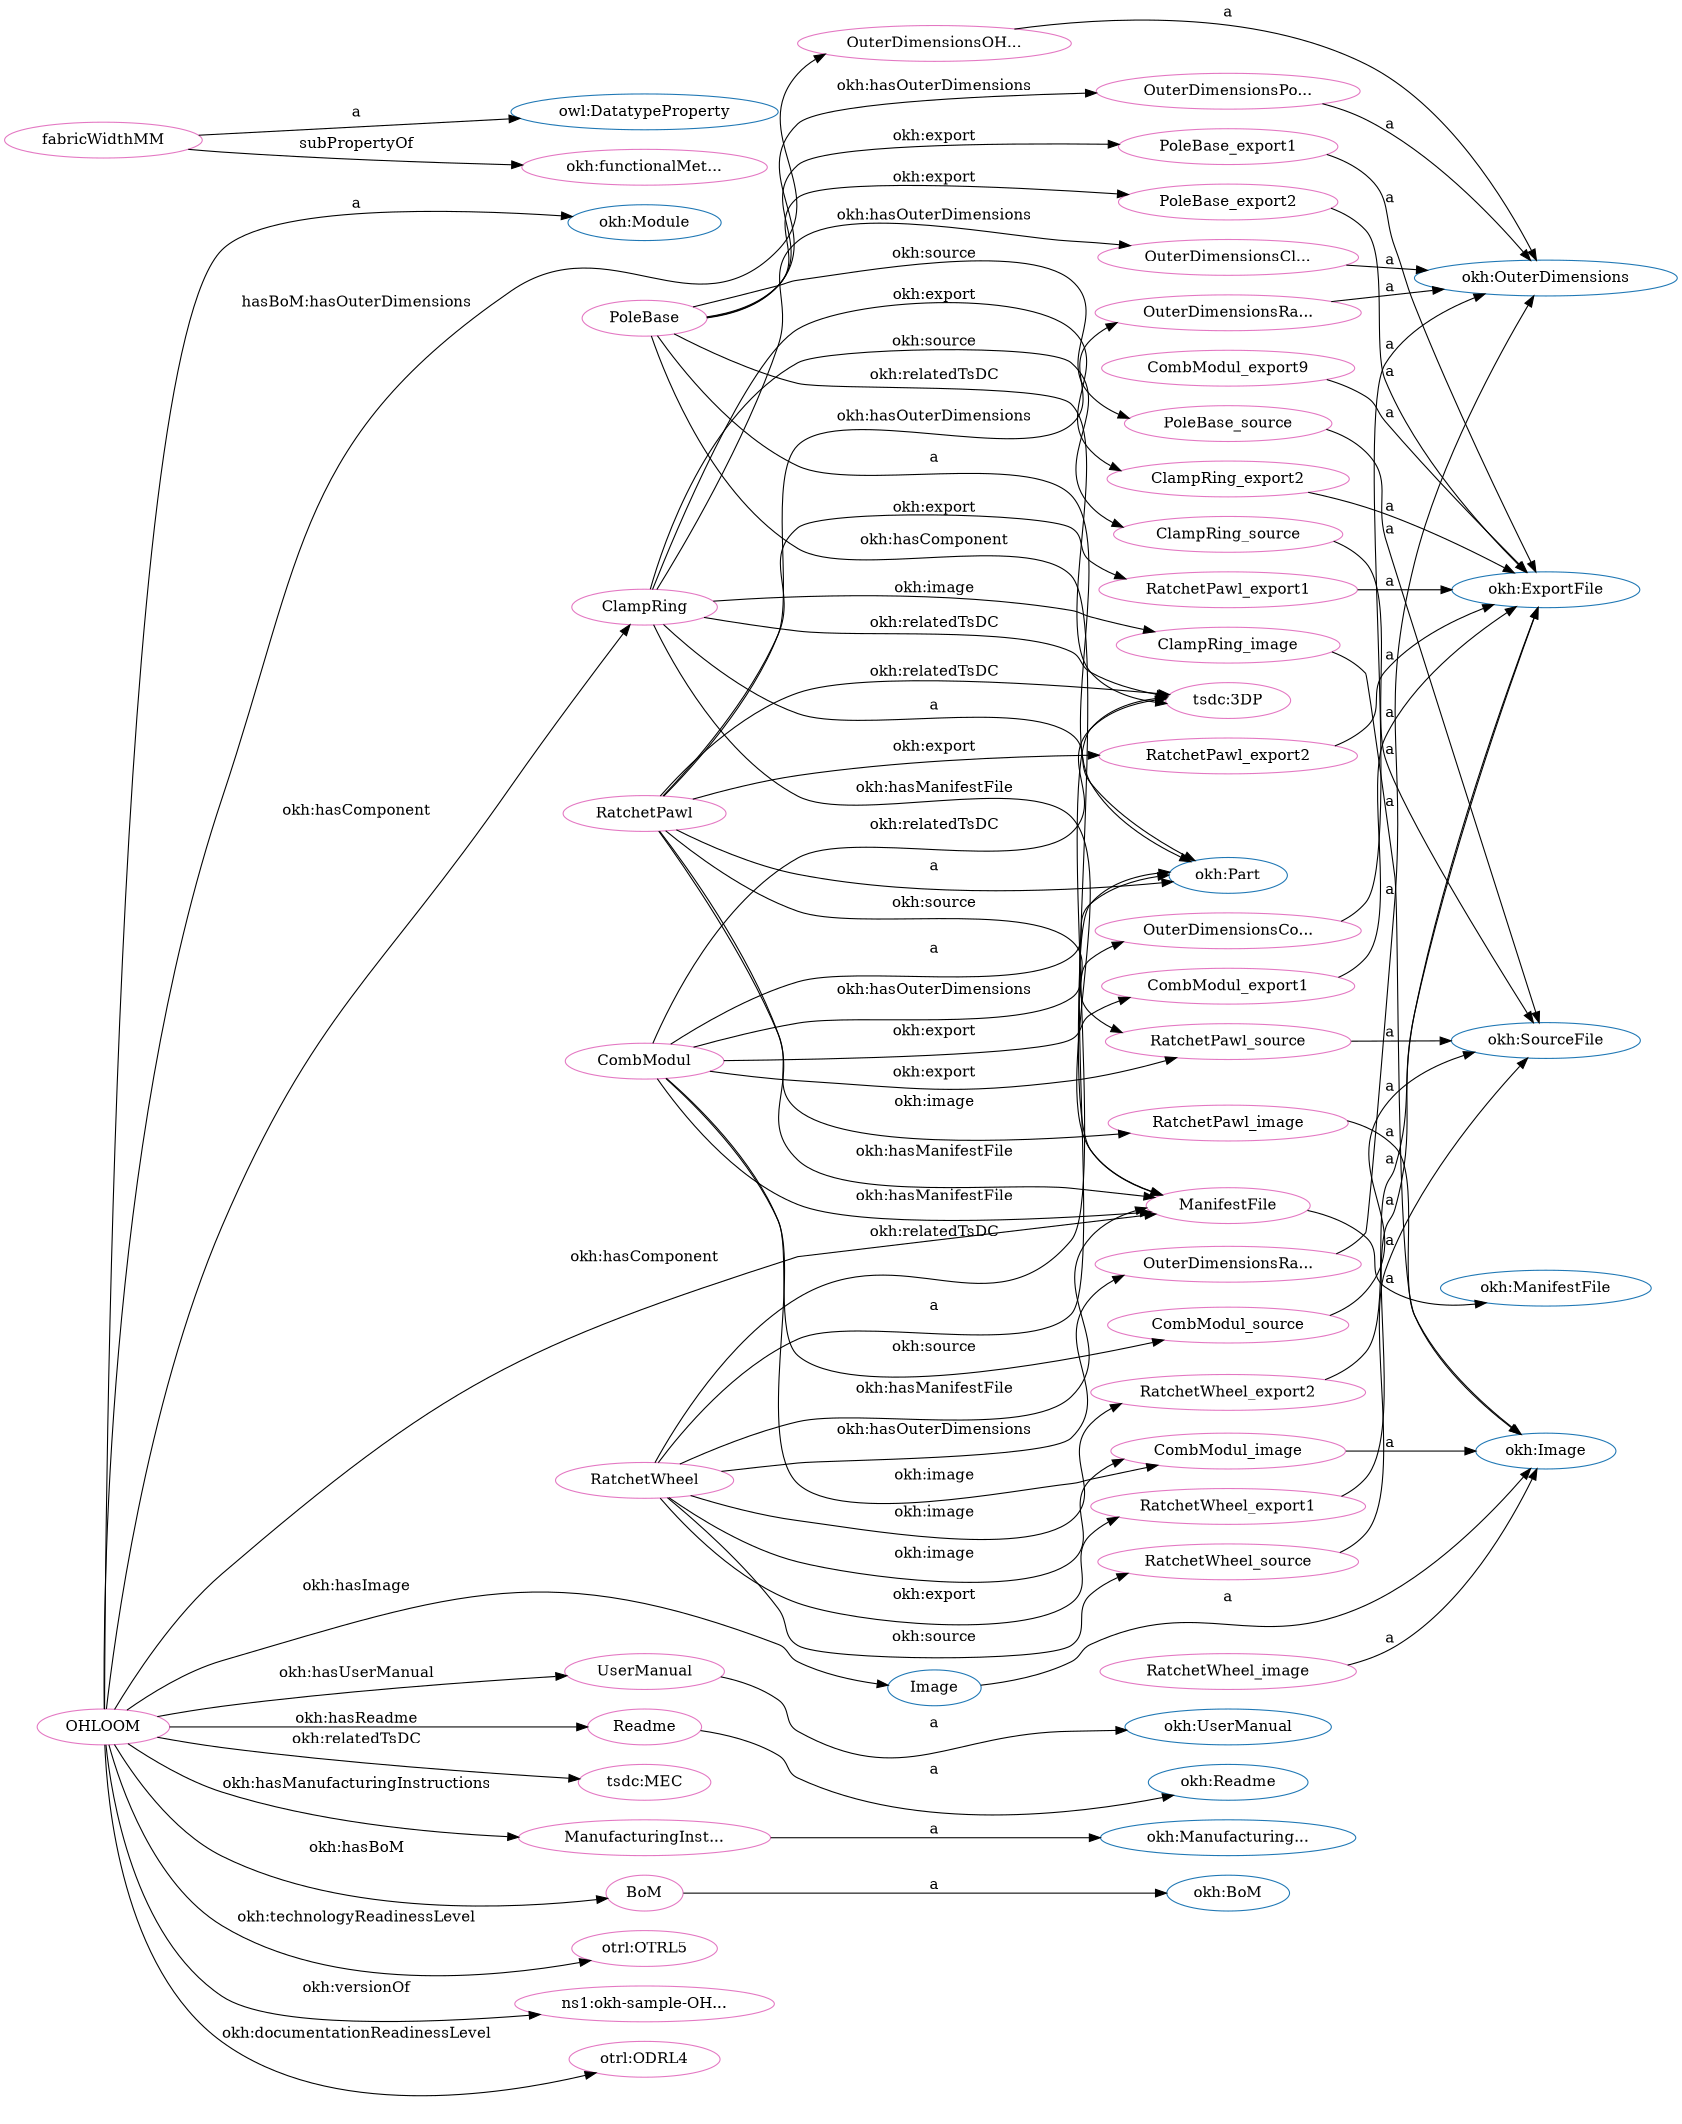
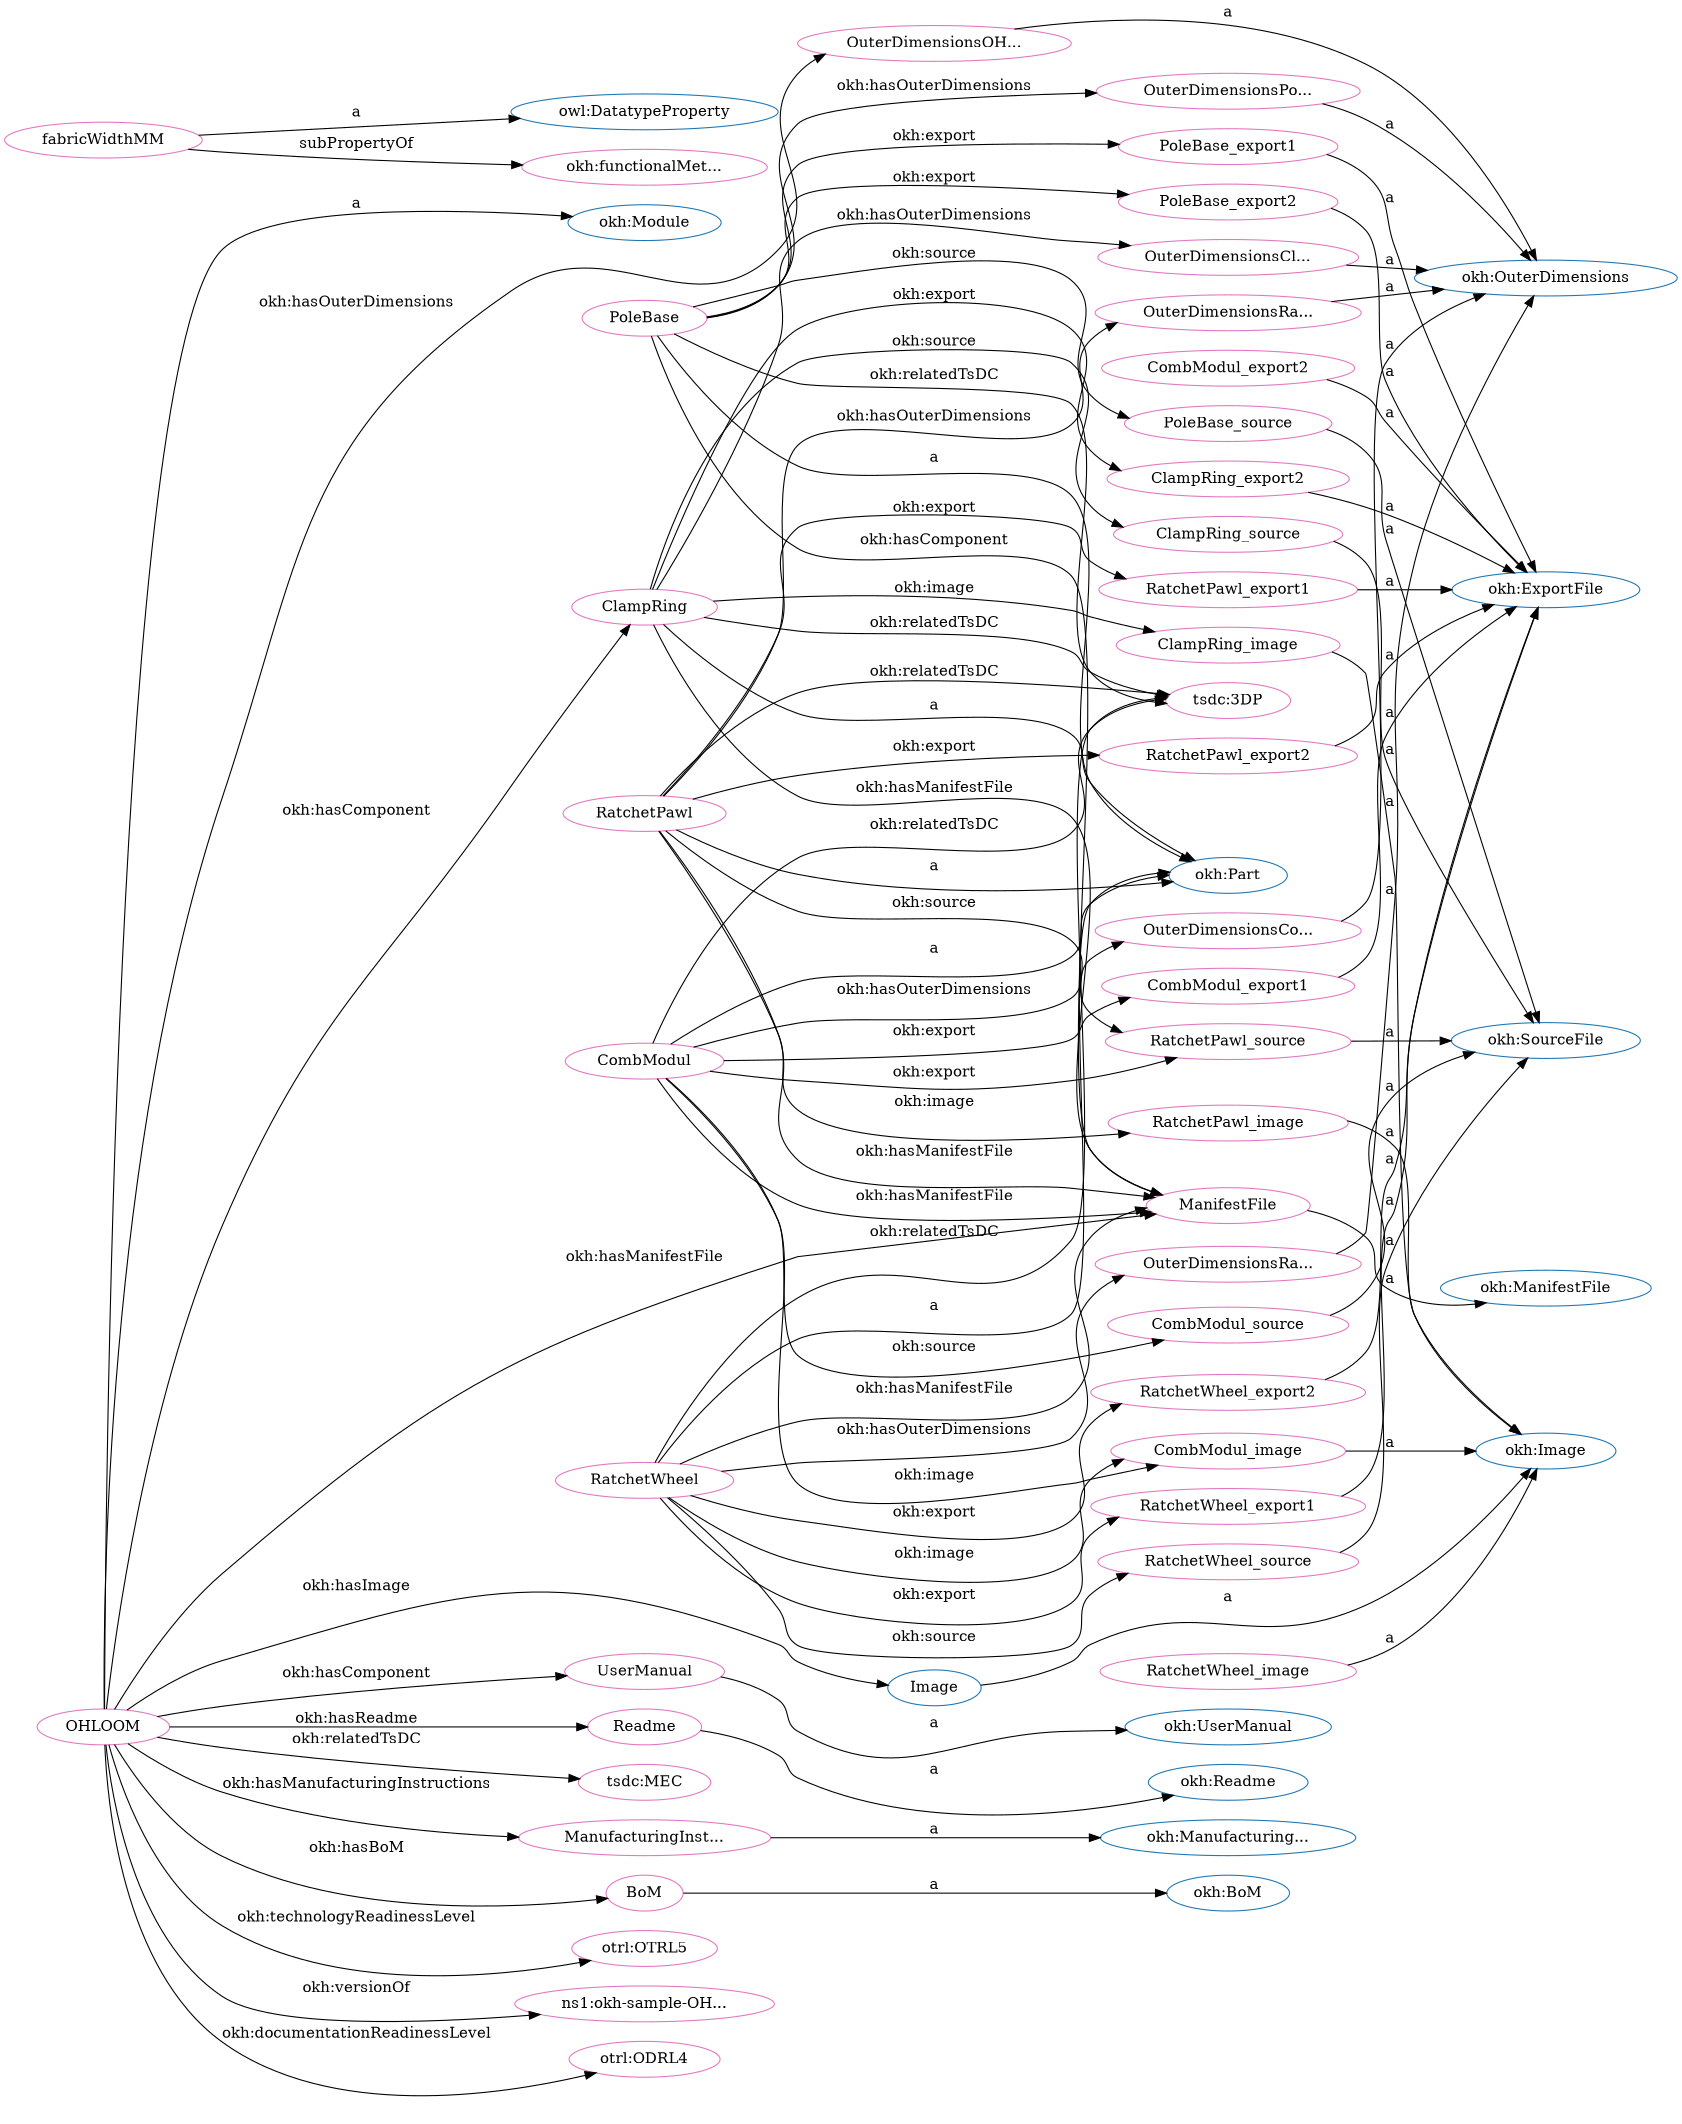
(357, 302) -> (357, 302)
(1228, 368) -> (1228, 368)
(645, 1257) -> (645, 1257)
(934, 1512) -> (934, 1512)
(357, 1673) -> (357, 1673)
